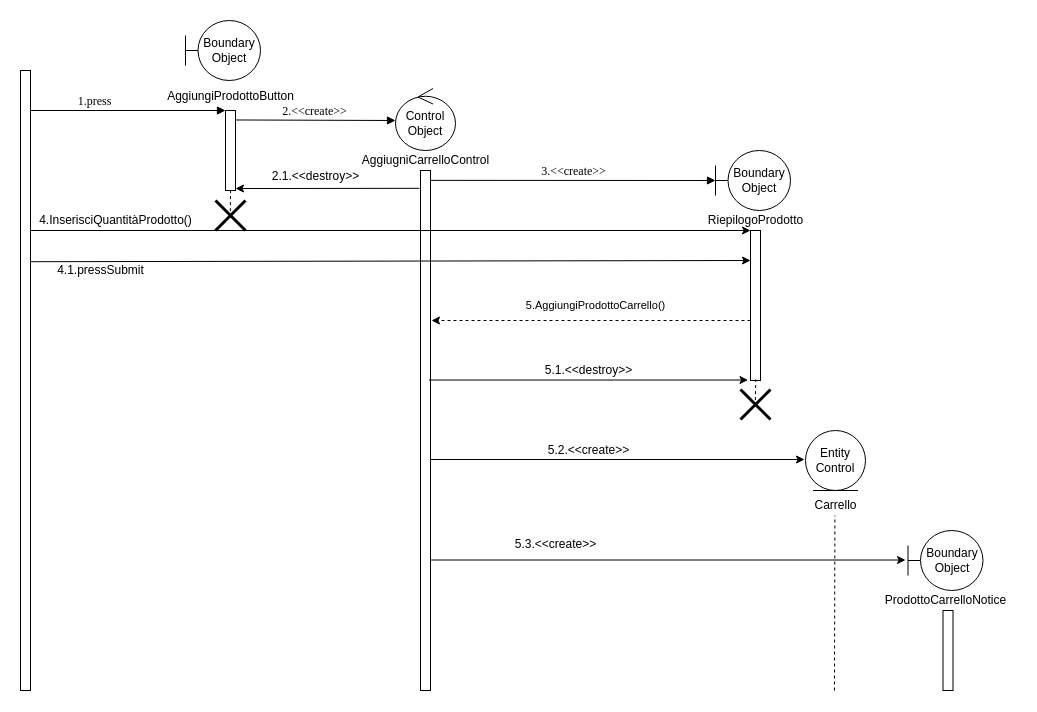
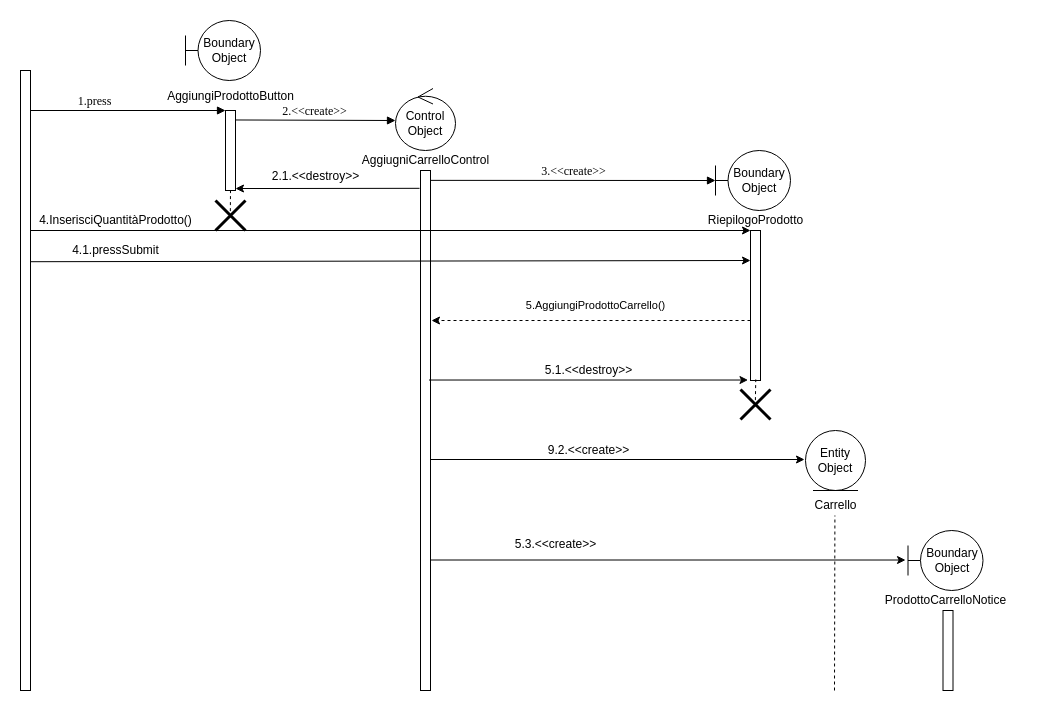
(101, 271) -> (116, 251)
(589, 451) -> (589, 451)
(836, 461) -> (836, 461)
